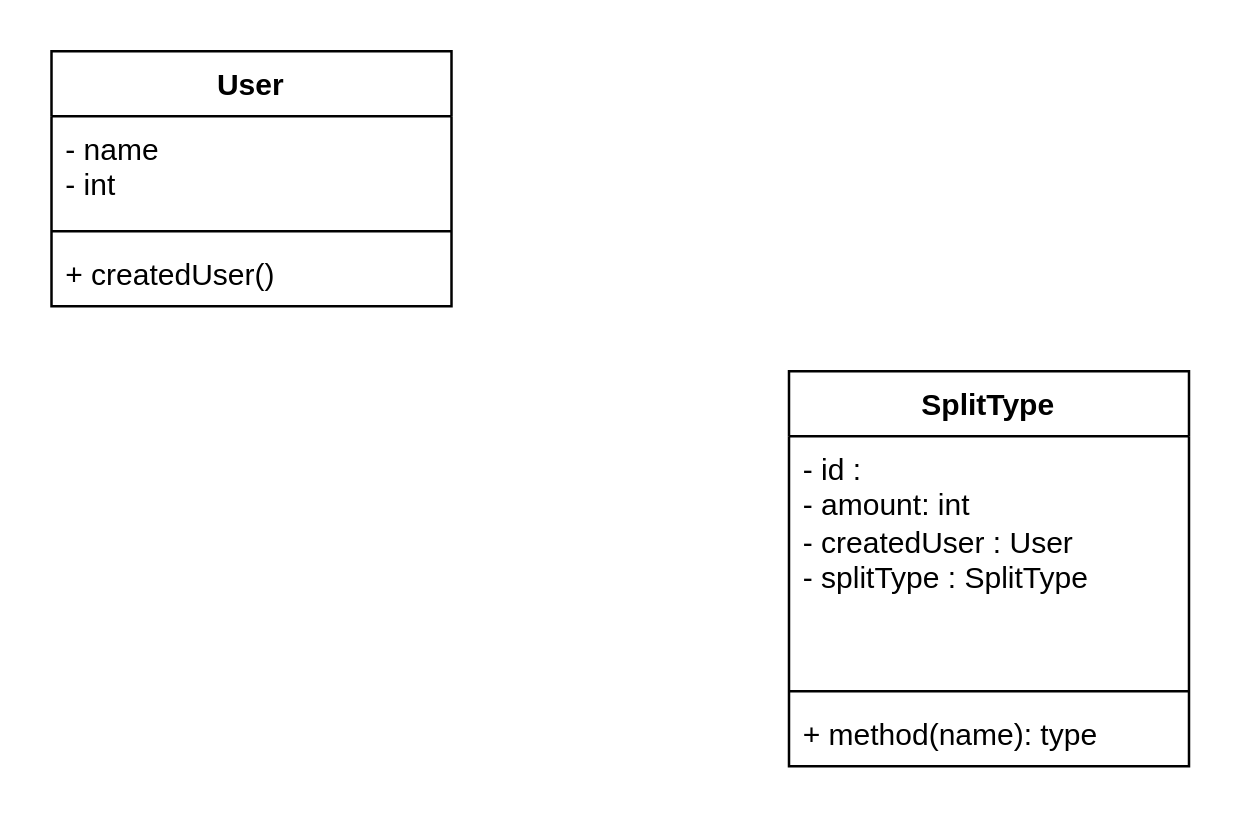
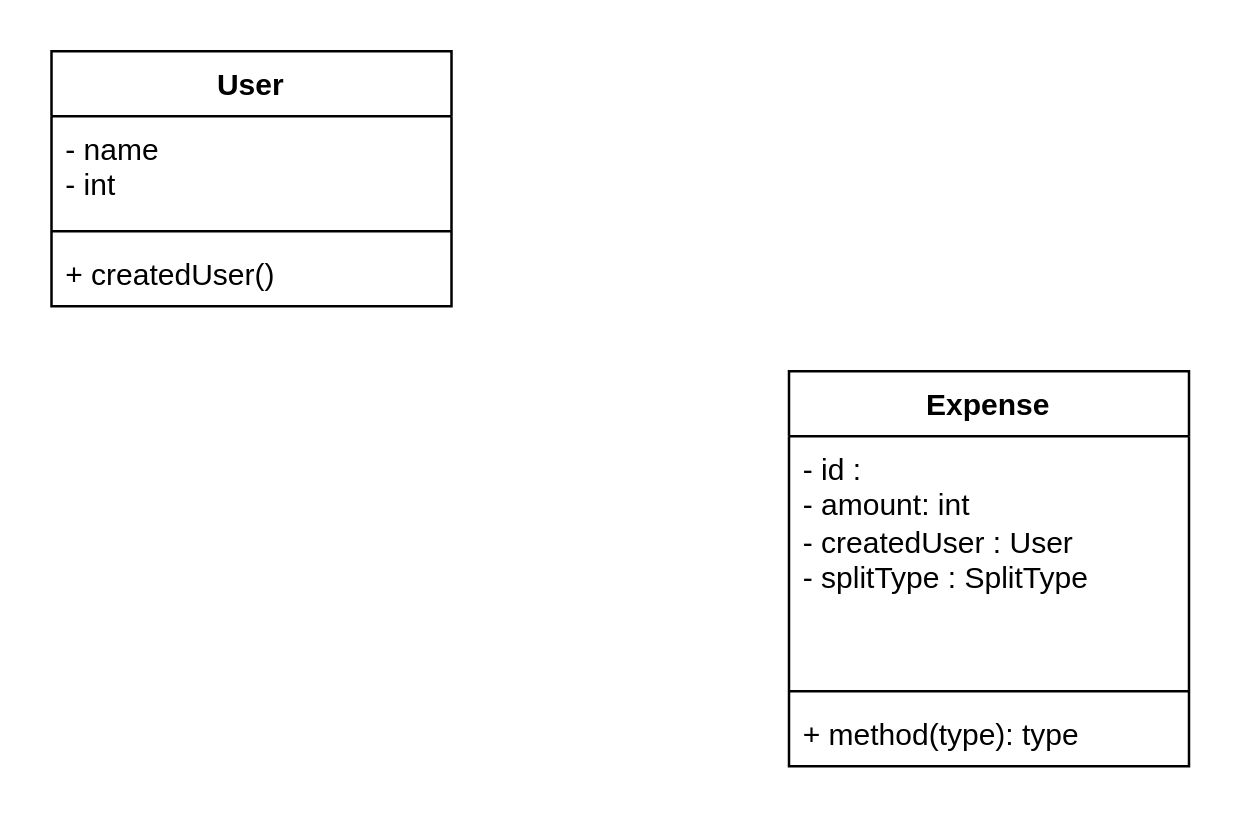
(989, 407) -> (989, 407)
(960, 737) -> (960, 737)
